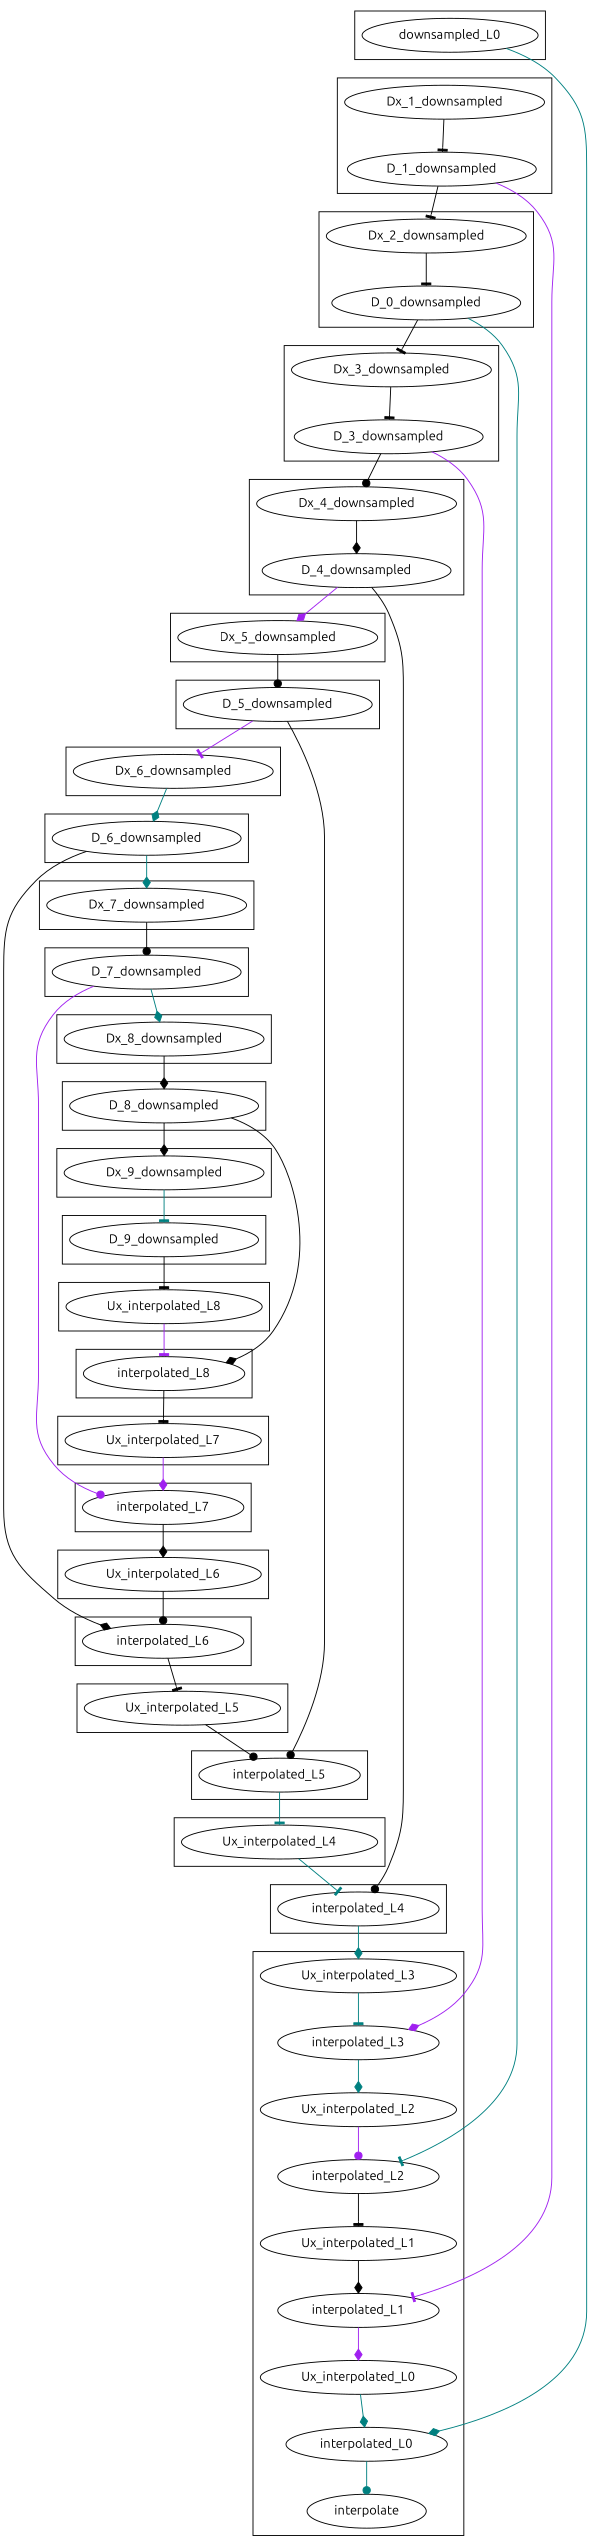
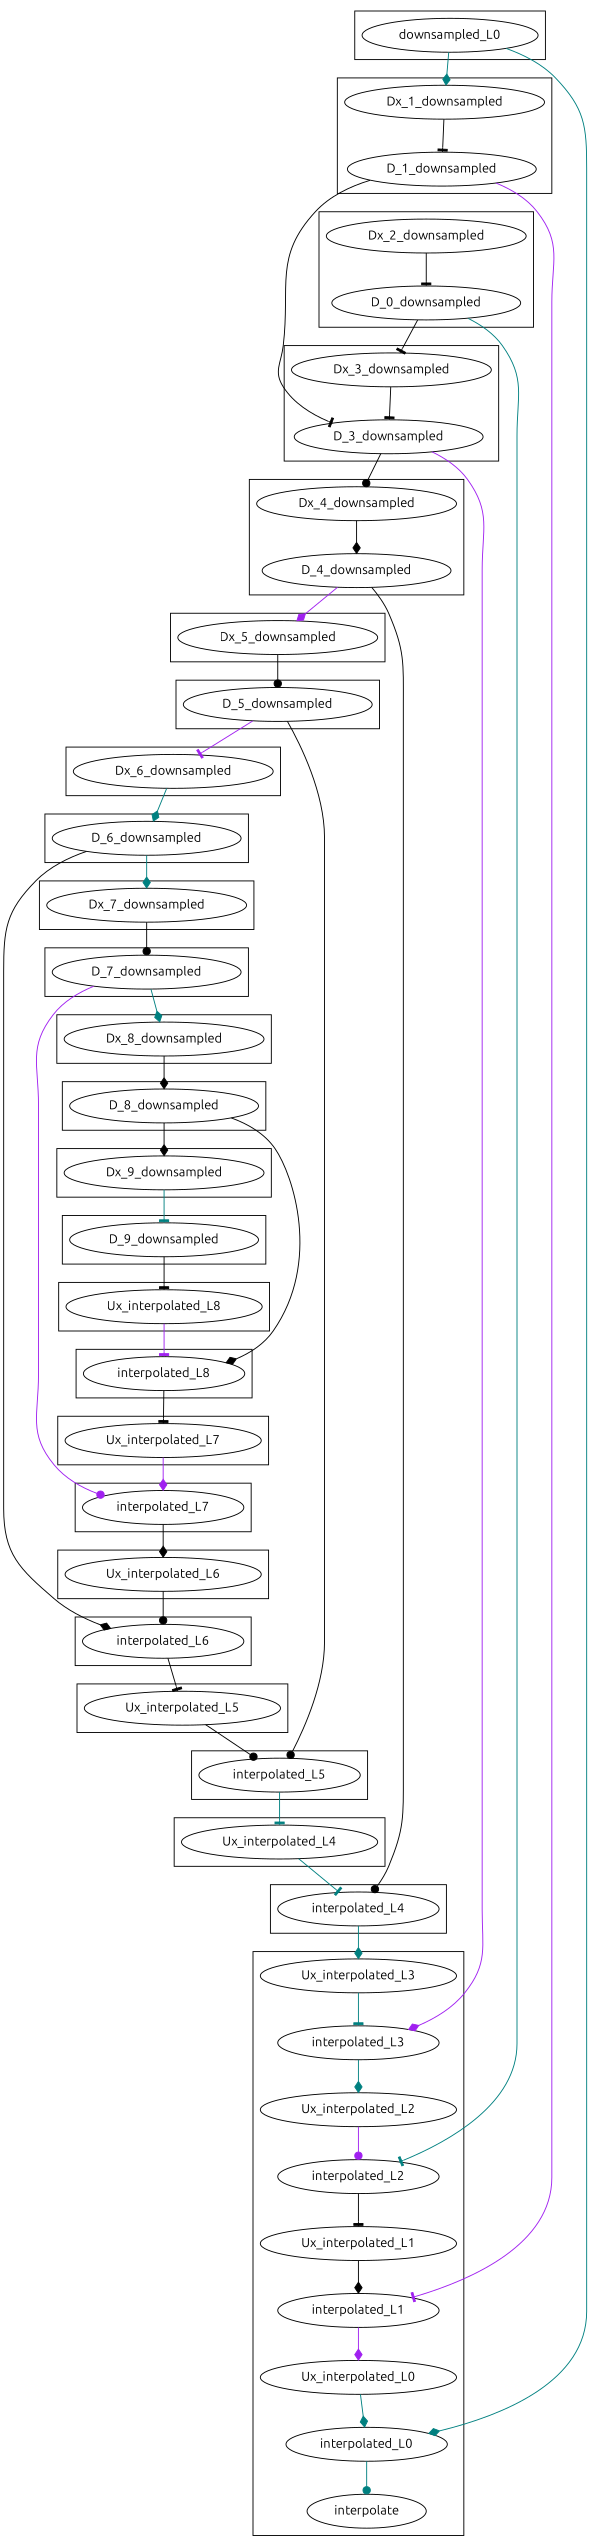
none -> (448, 65)
(435, 200) -> (286, 293)
